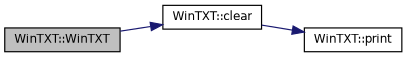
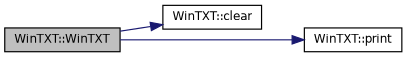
(277, 28) -> (206, 40)
